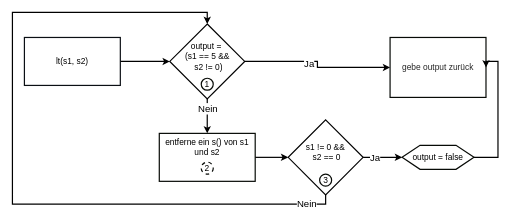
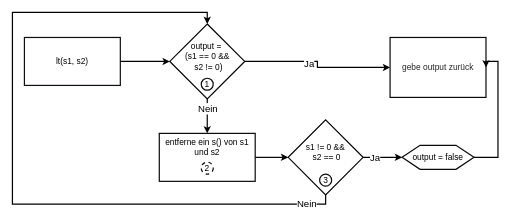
(208, 62) -> (208, 62)
